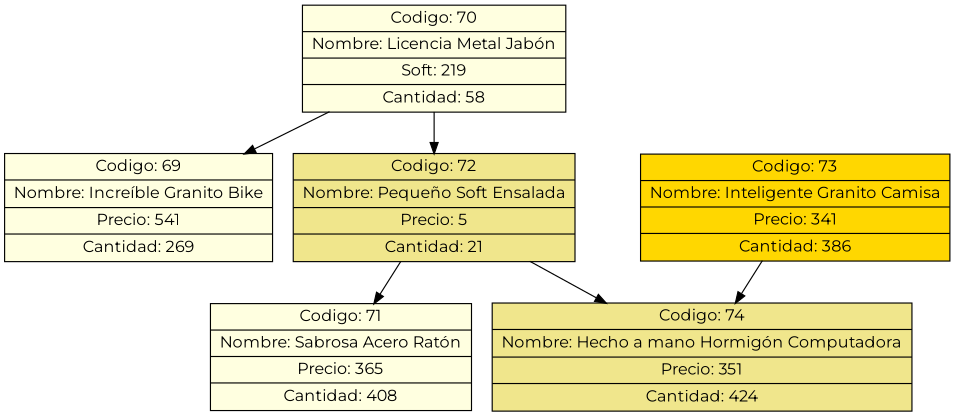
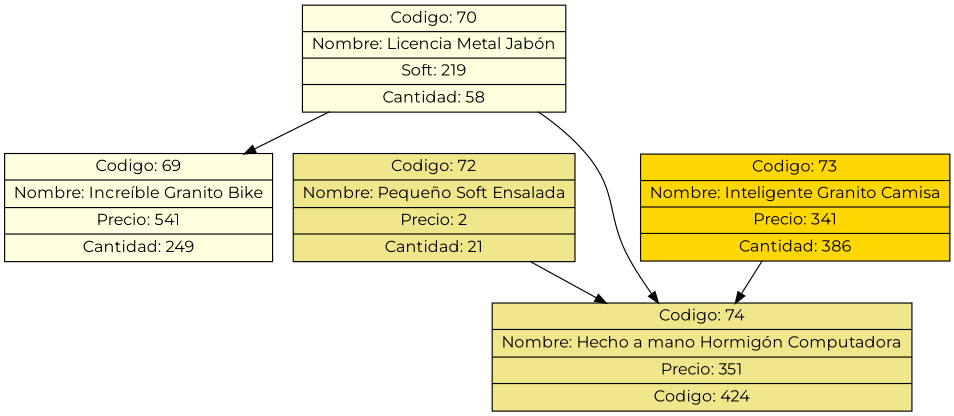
(434, 127) -> (608, 194)
(434, 220) -> (434, 220)
(139, 247) -> (139, 247)
(341, 357) -> none
(702, 397) -> (702, 397)
